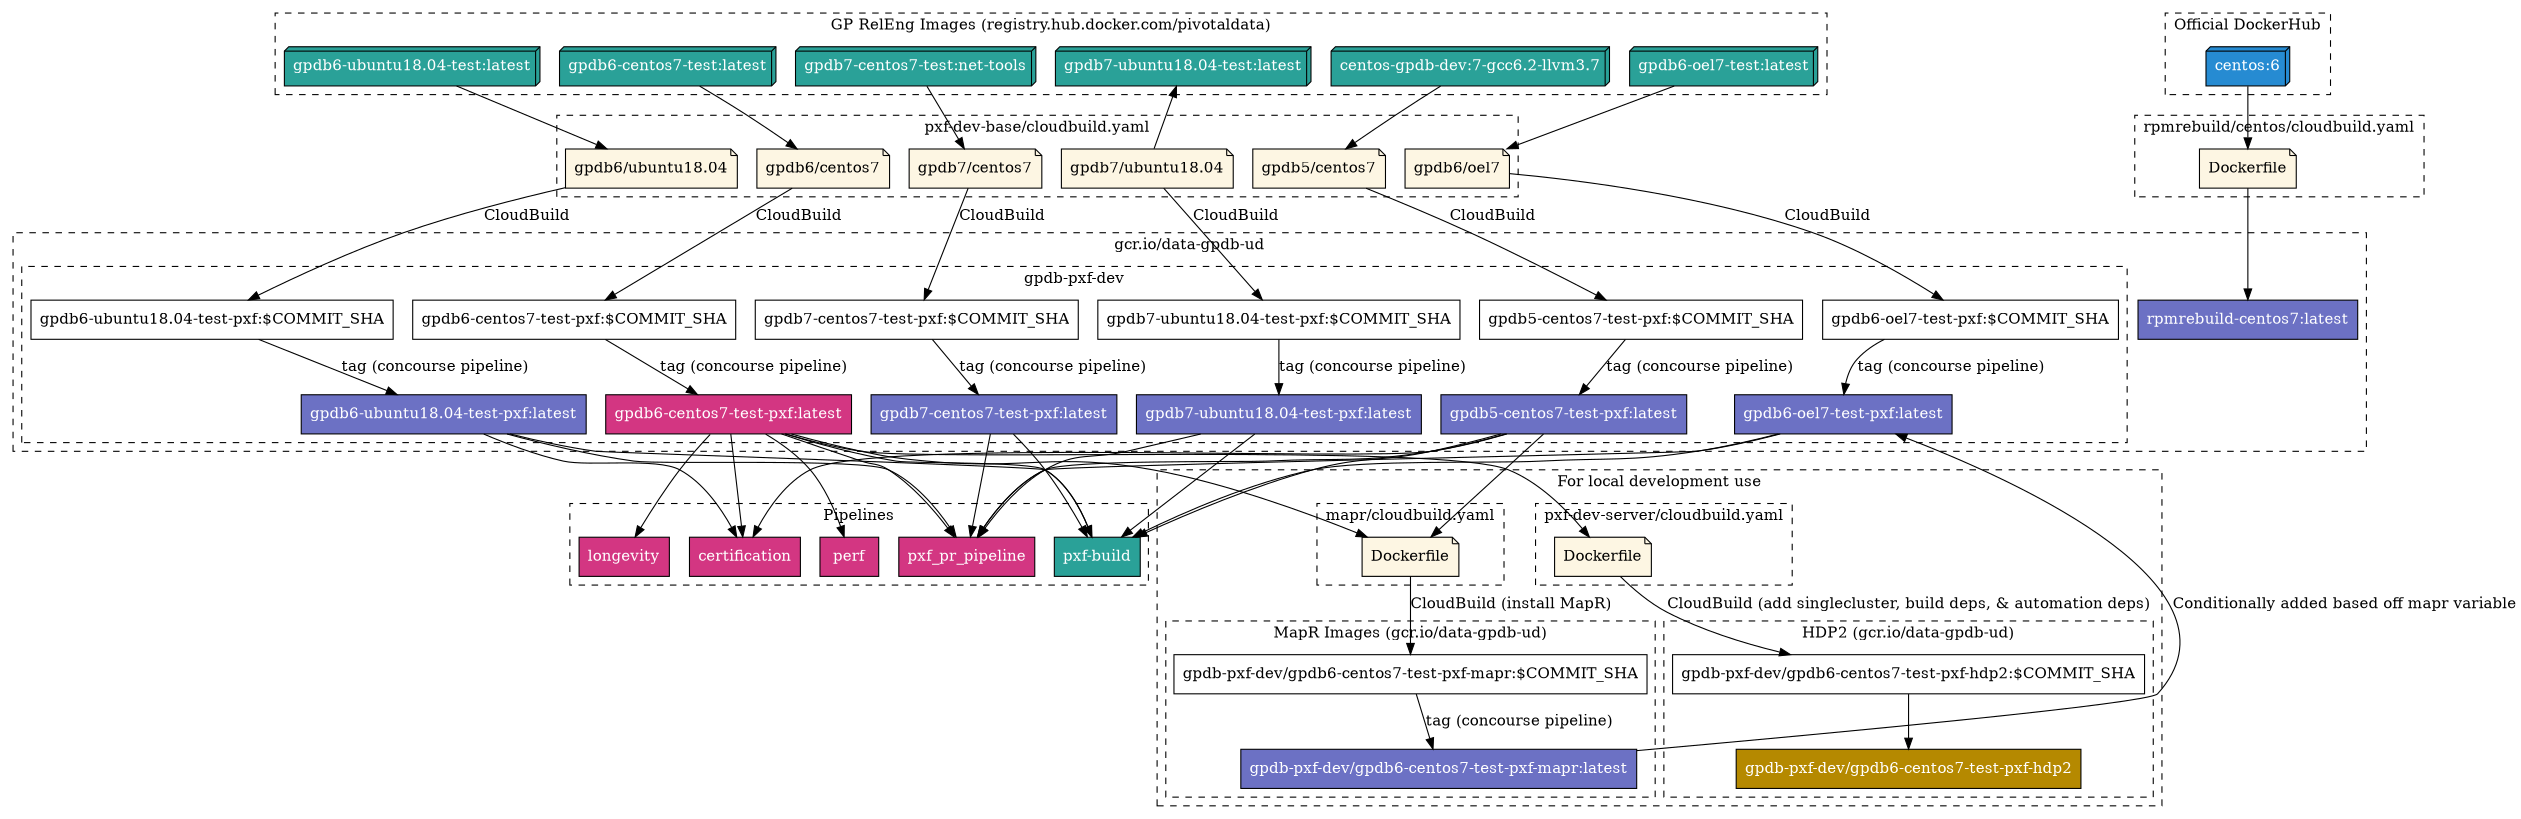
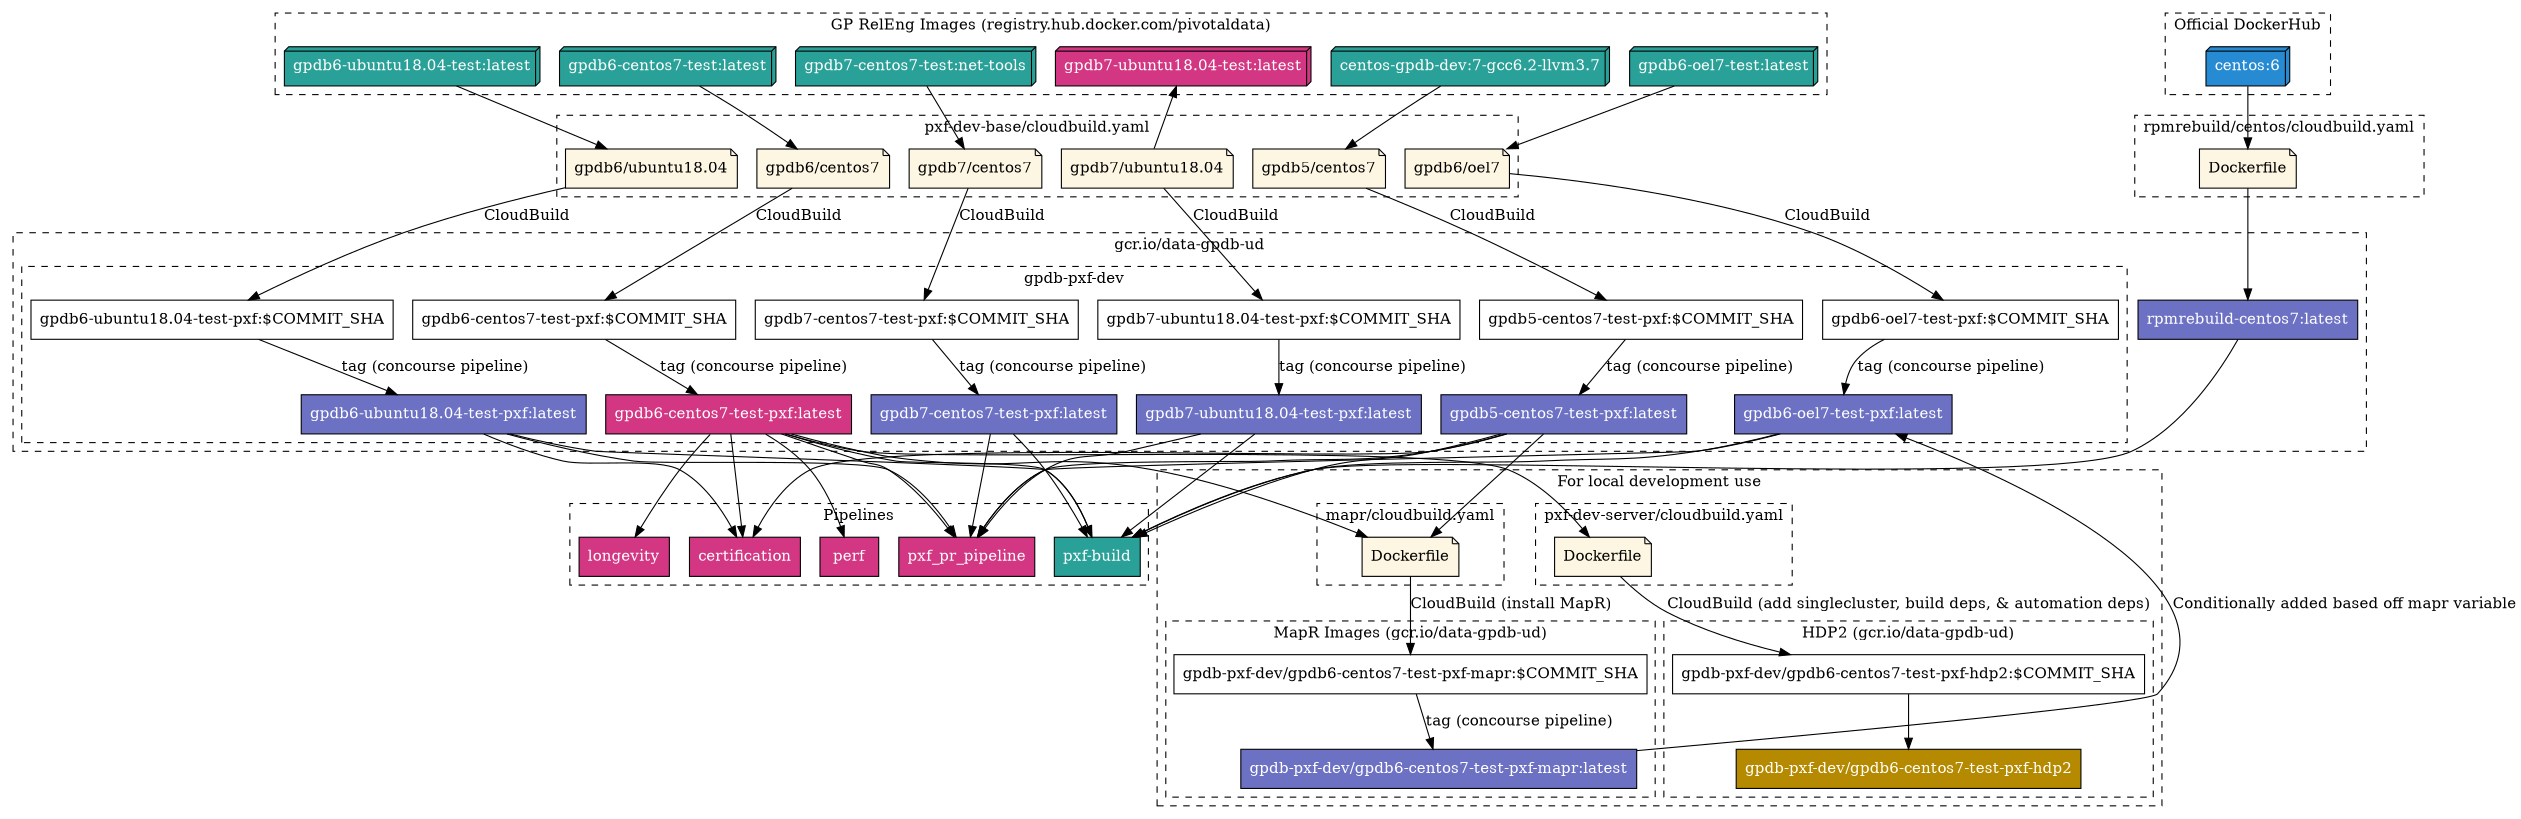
(1183, 66) -> (1183, 66)
none -> (1710, 468)
